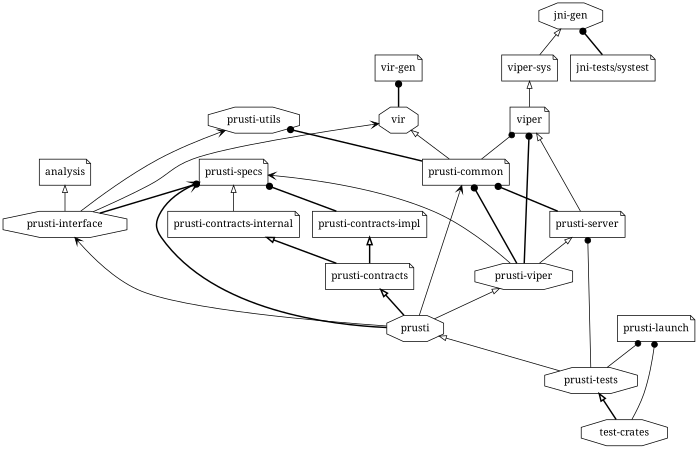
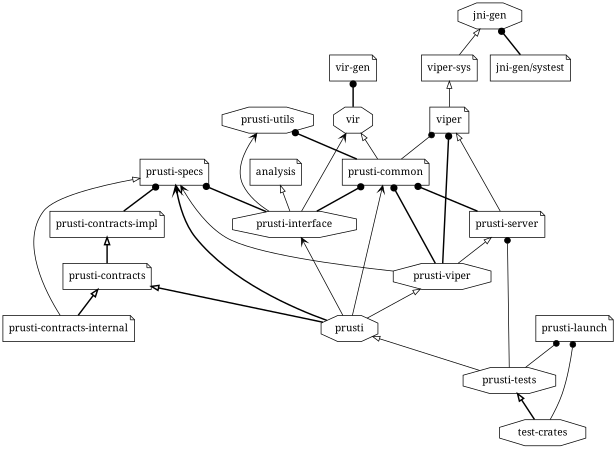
(613, 68) -> (530, 68)
none -> (337, 200)
(305, 252) -> (86, 305)
